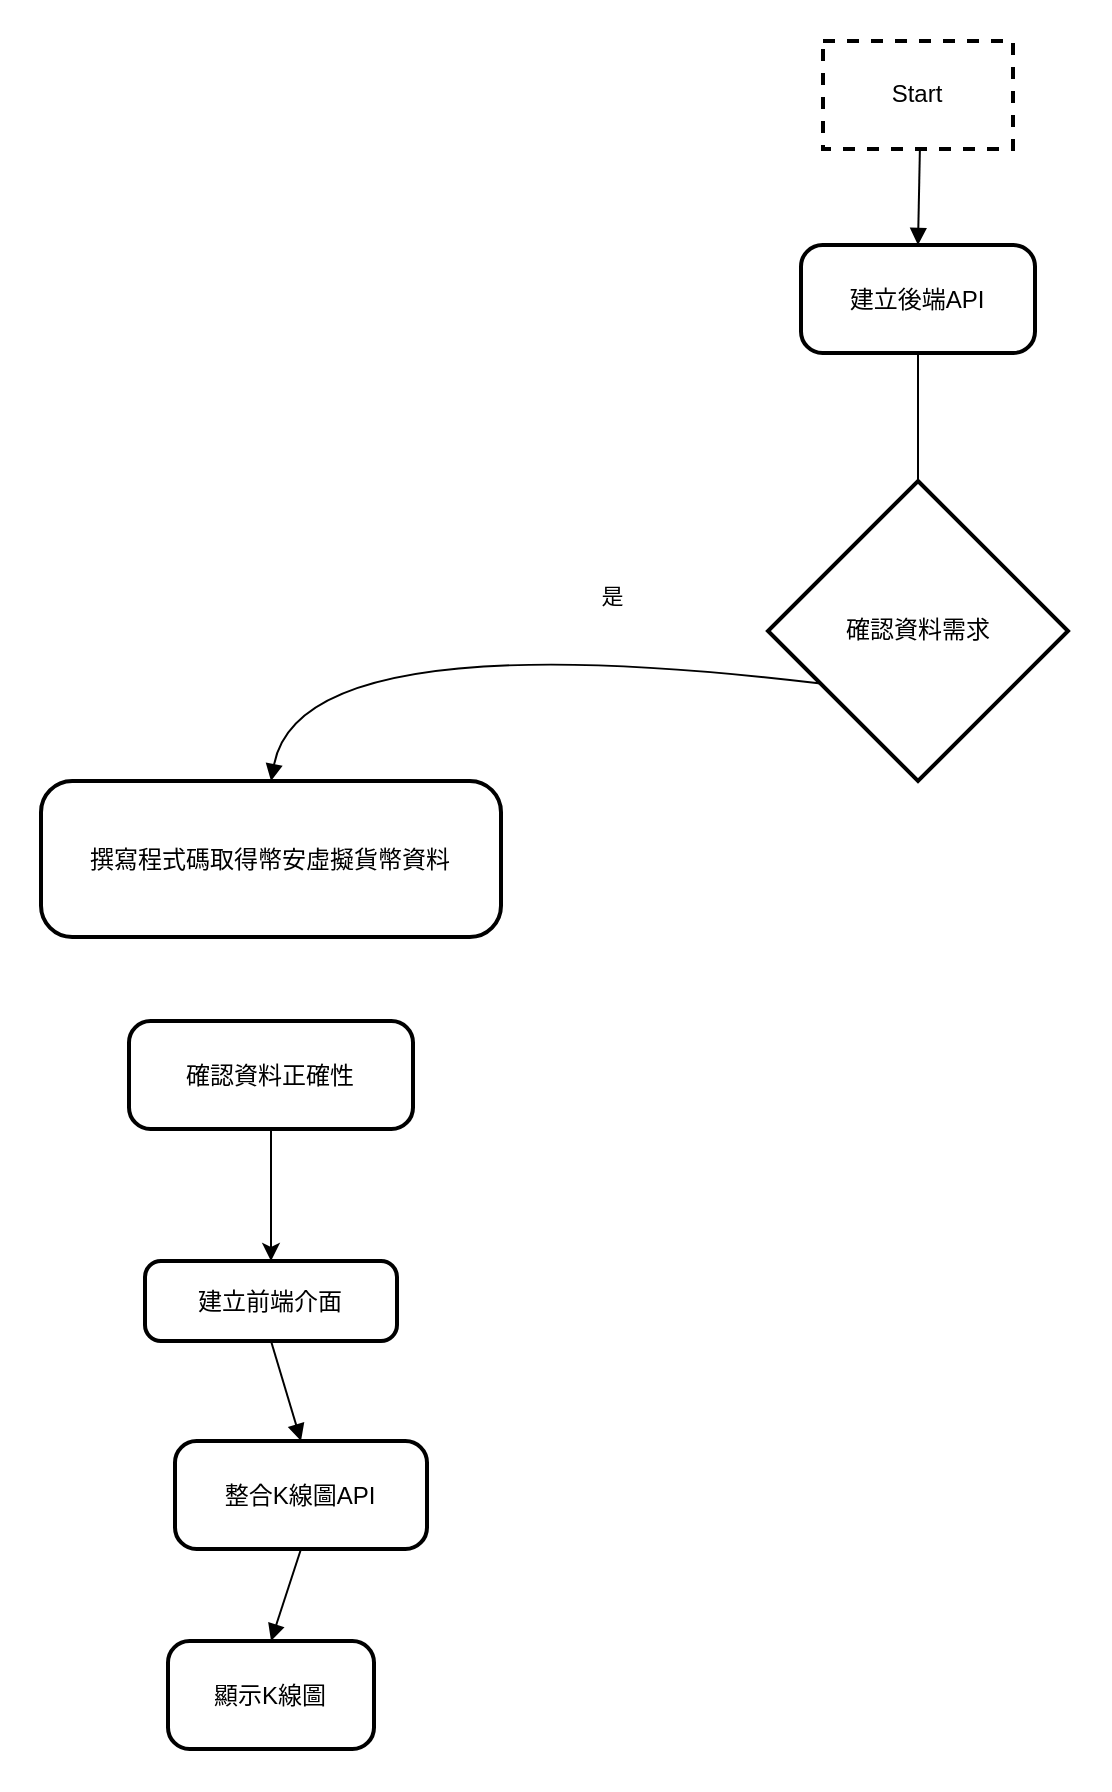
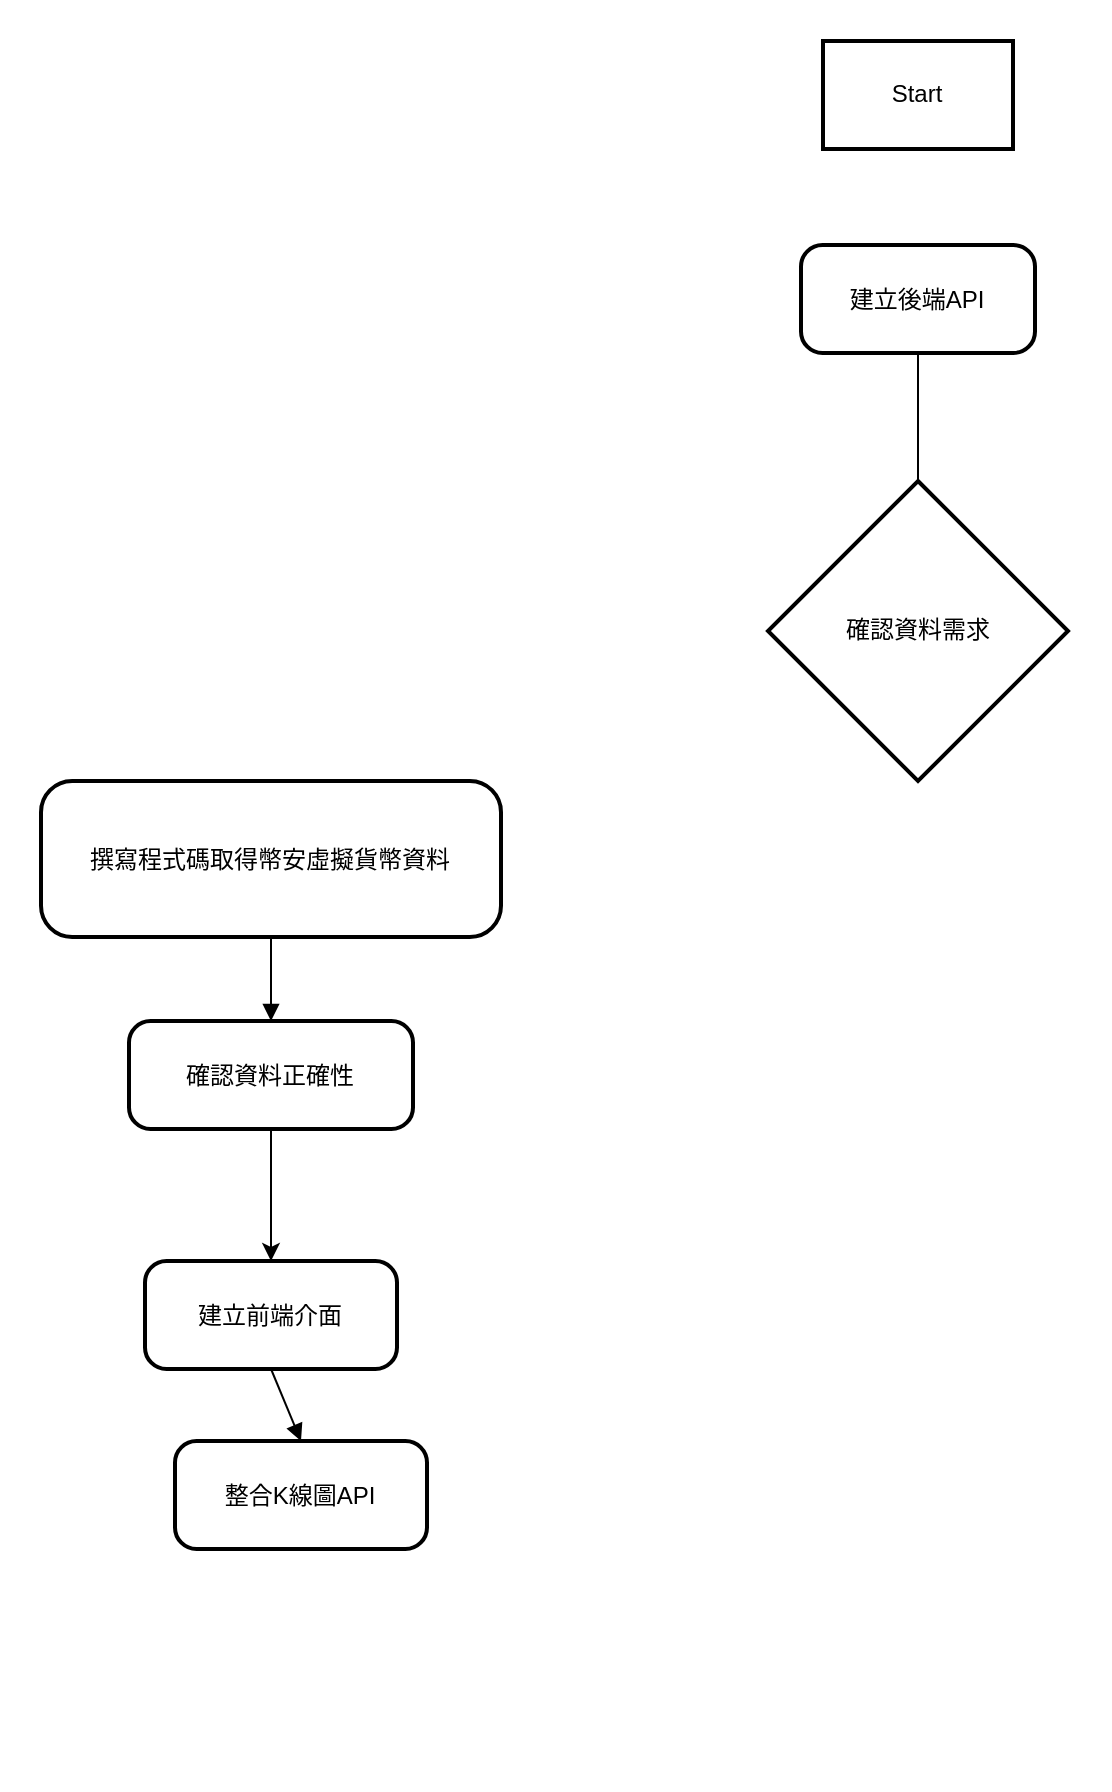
(918, 95) -> (918, 95)
(919, 189) -> none
(529, 665) -> none
none -> (271, 971)
(271, 1301) -> (271, 1315)
(288, 1587) -> none
(271, 1695) -> none
